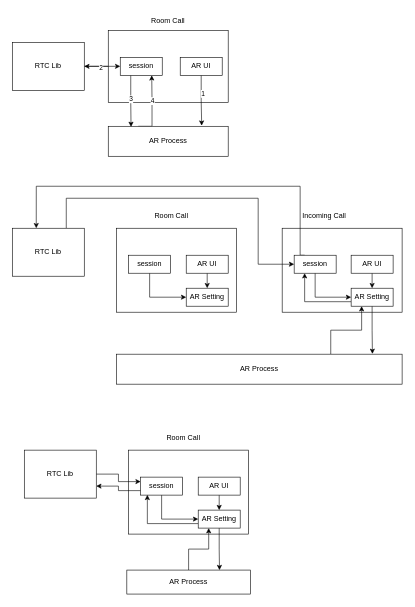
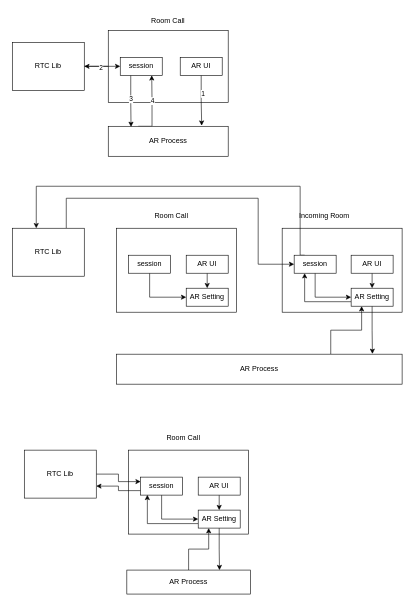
(325, 216) -> (325, 216)
